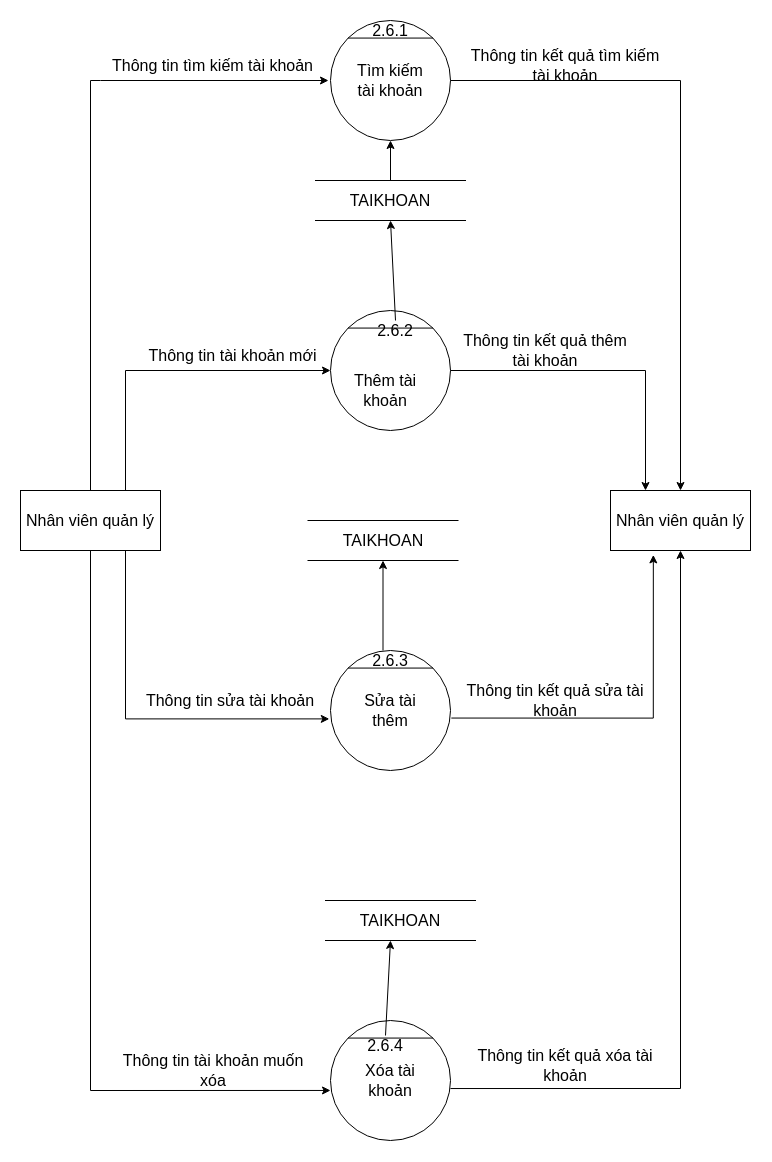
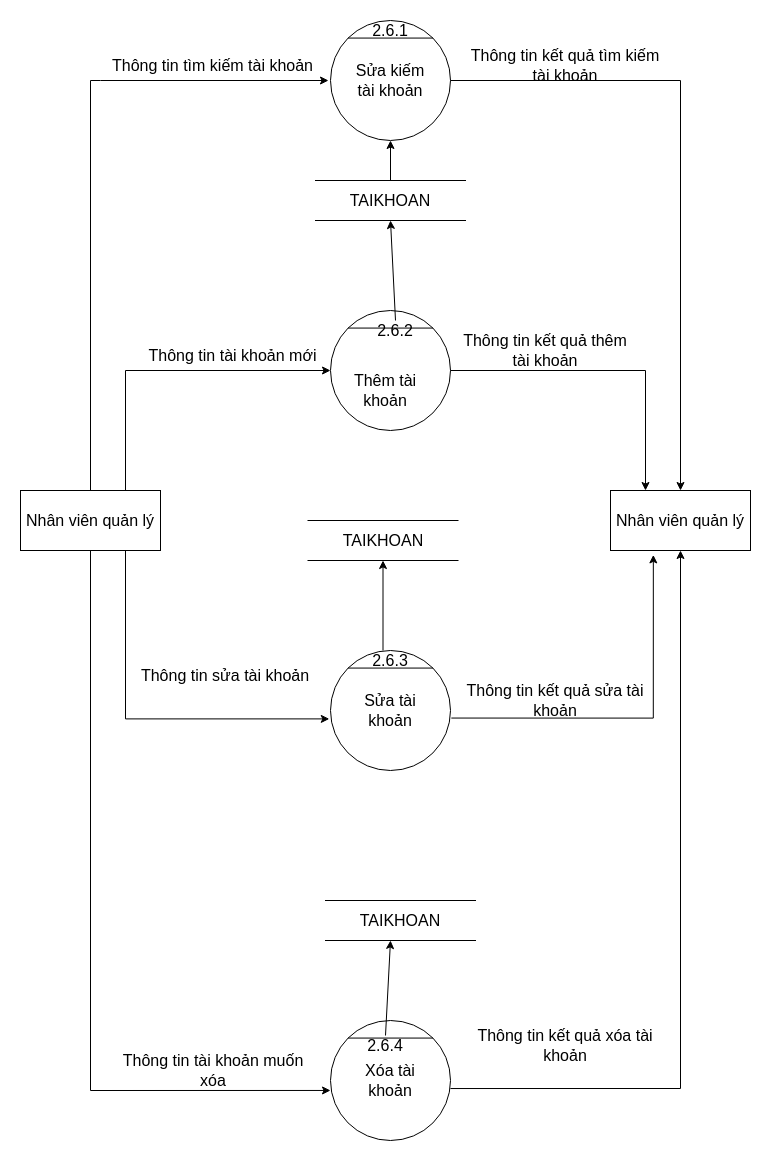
(391, 81) -> (391, 81)
(231, 701) -> (226, 676)
(391, 711) -> (391, 711)
(566, 1066) -> (566, 1046)
